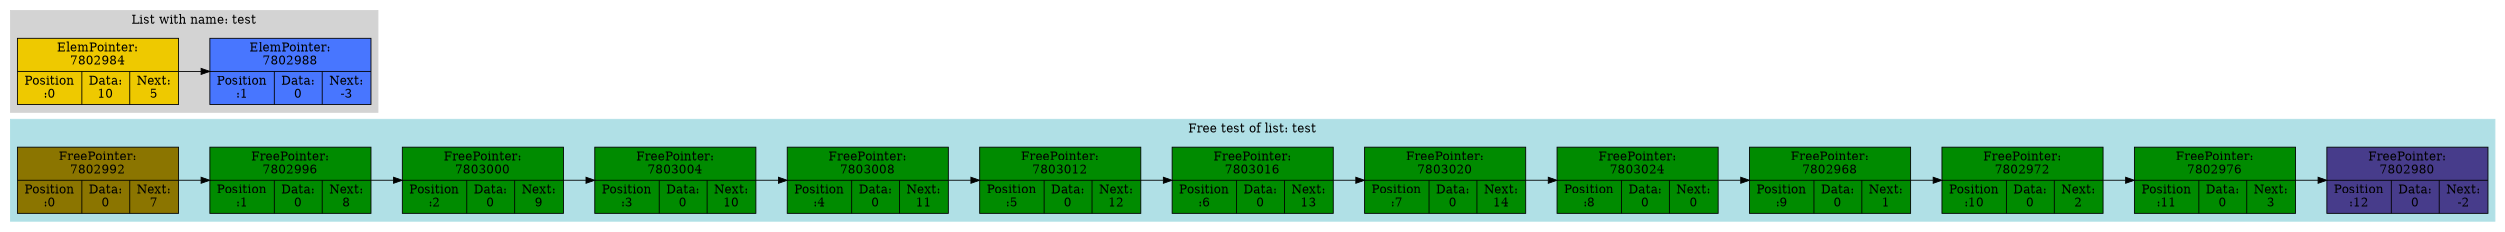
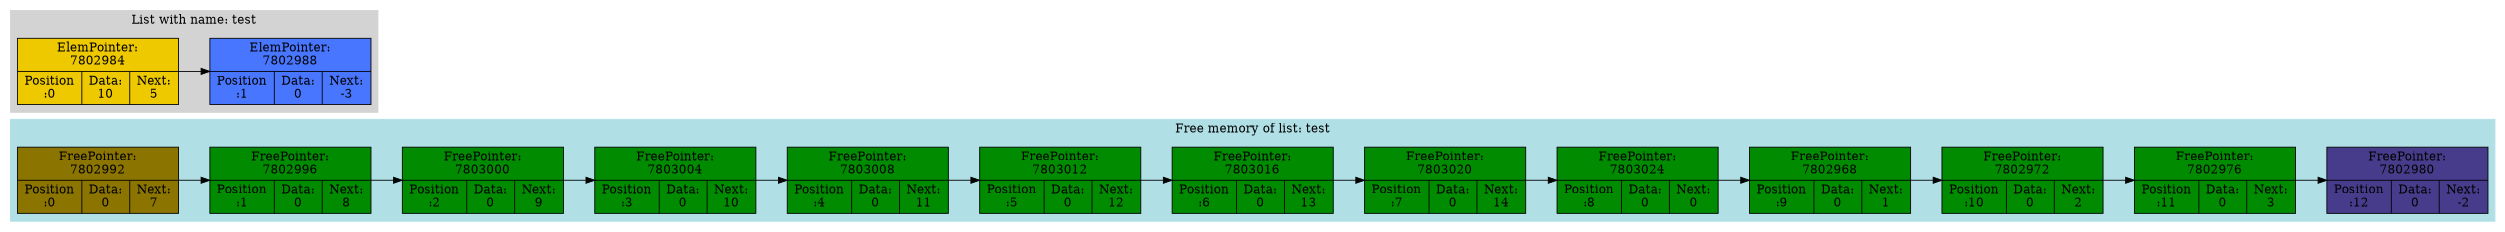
(1253, 129) -> (1253, 129)
